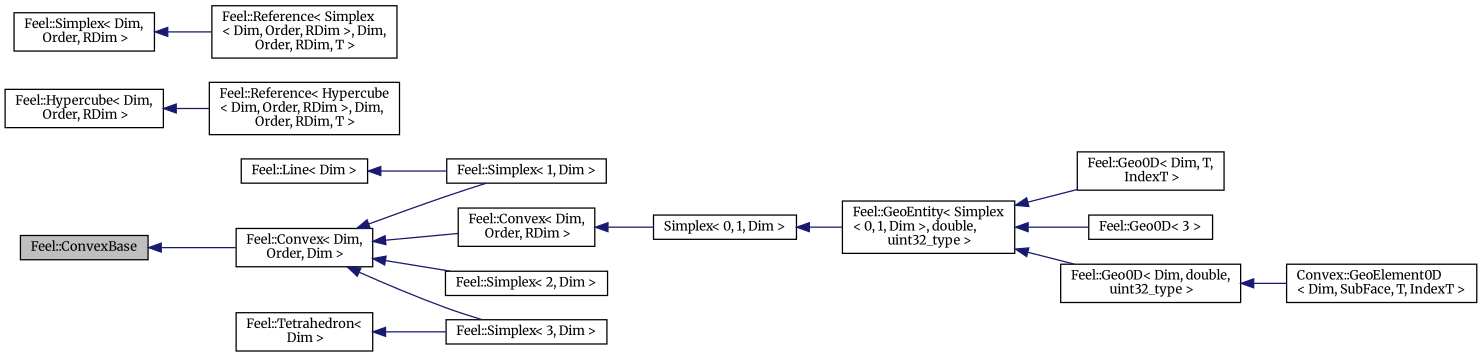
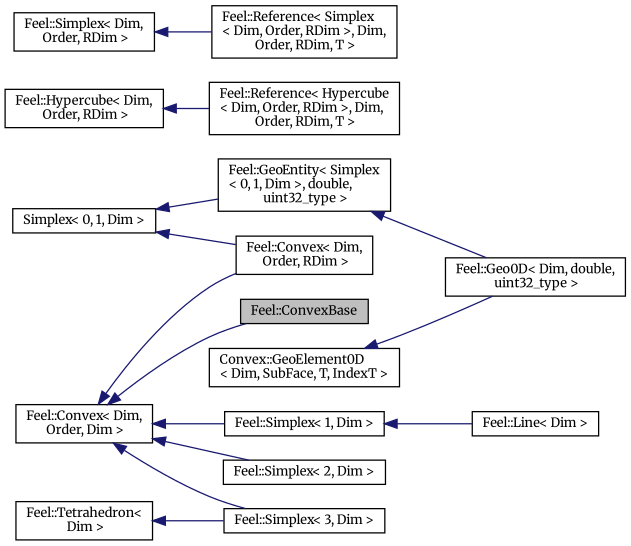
(414, 171) -> (435, 424)
(1151, 171) -> none
(631, 227) -> (202, 239)
(1151, 227) -> none
(199, 248) -> (179, 354)
(1270, 283) -> (435, 321)
